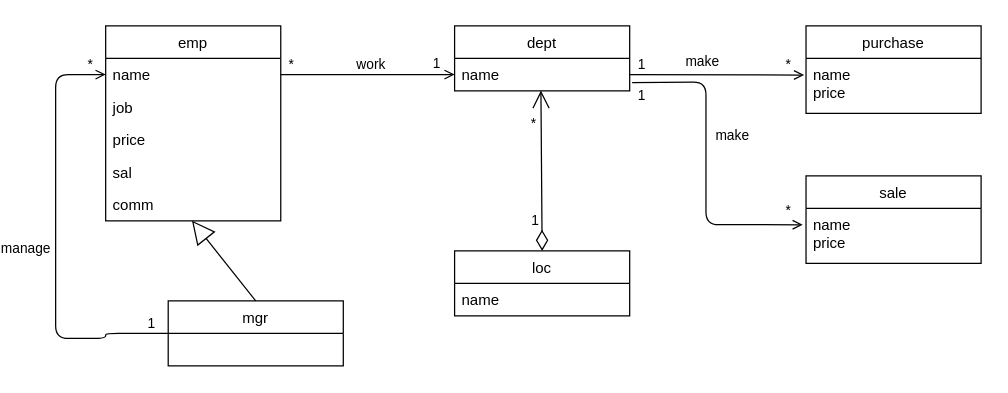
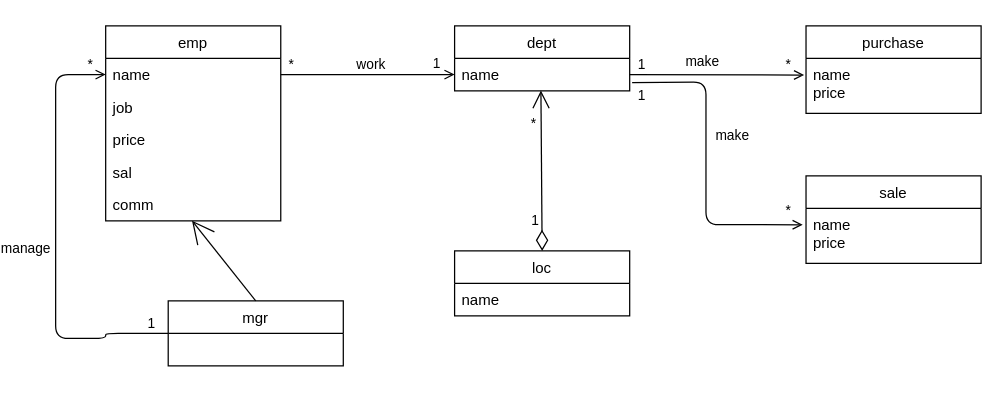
(207, 239) -> (201, 231)
